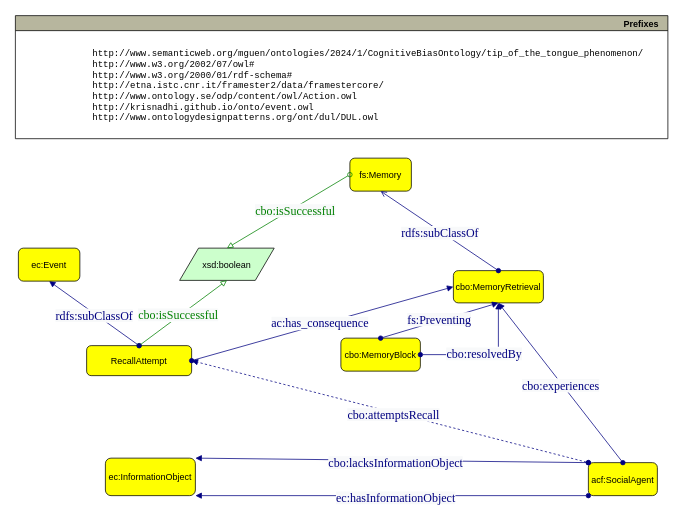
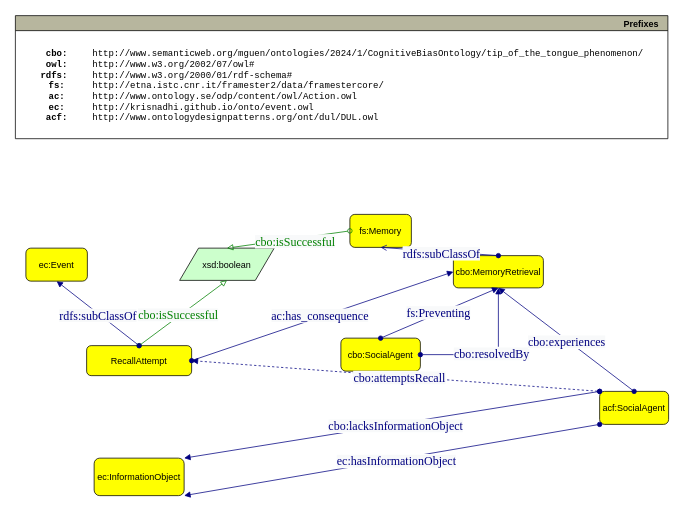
none -> (57, 86)
(381, 174) -> (381, 231)
(49, 264) -> (57, 264)
(498, 287) -> (498, 272)
(380, 355) -> (380, 355)
(150, 477) -> (139, 477)
(623, 479) -> (634, 408)
